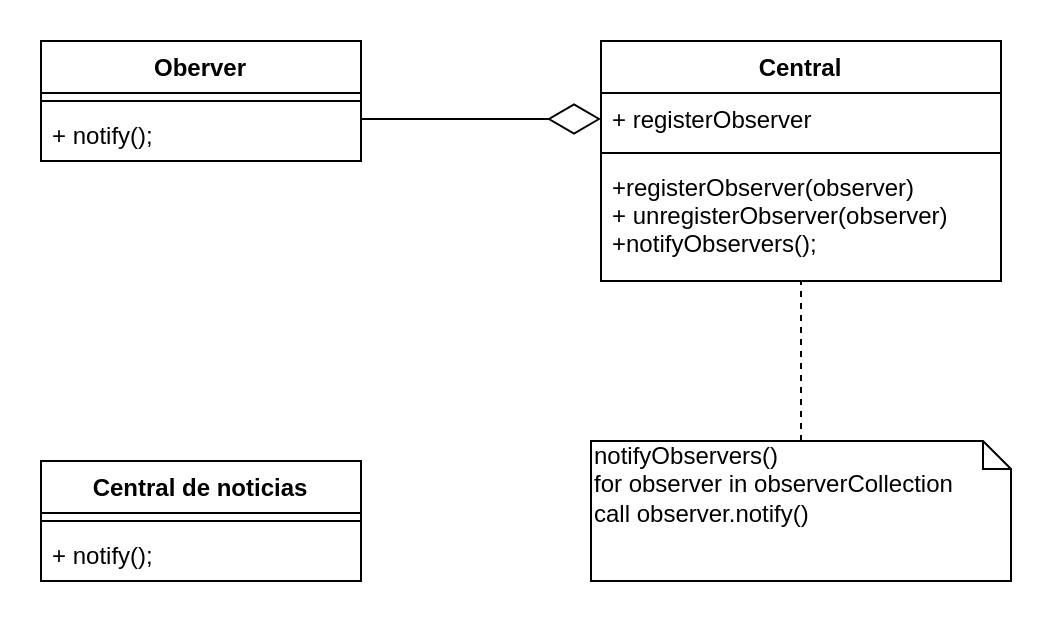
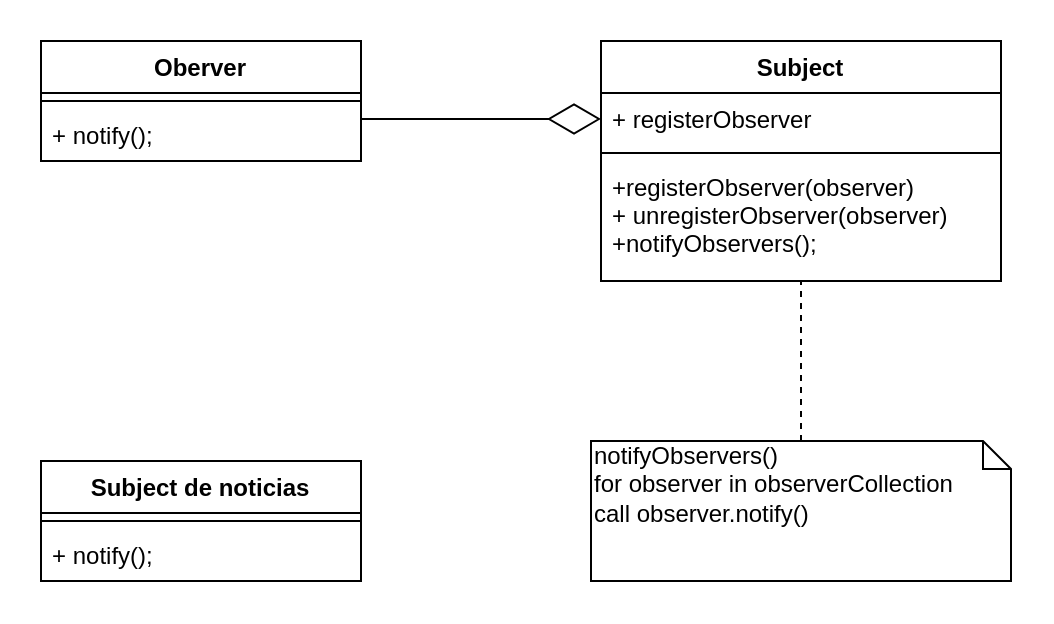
(800, 68) -> (800, 68)
(200, 488) -> (200, 488)
